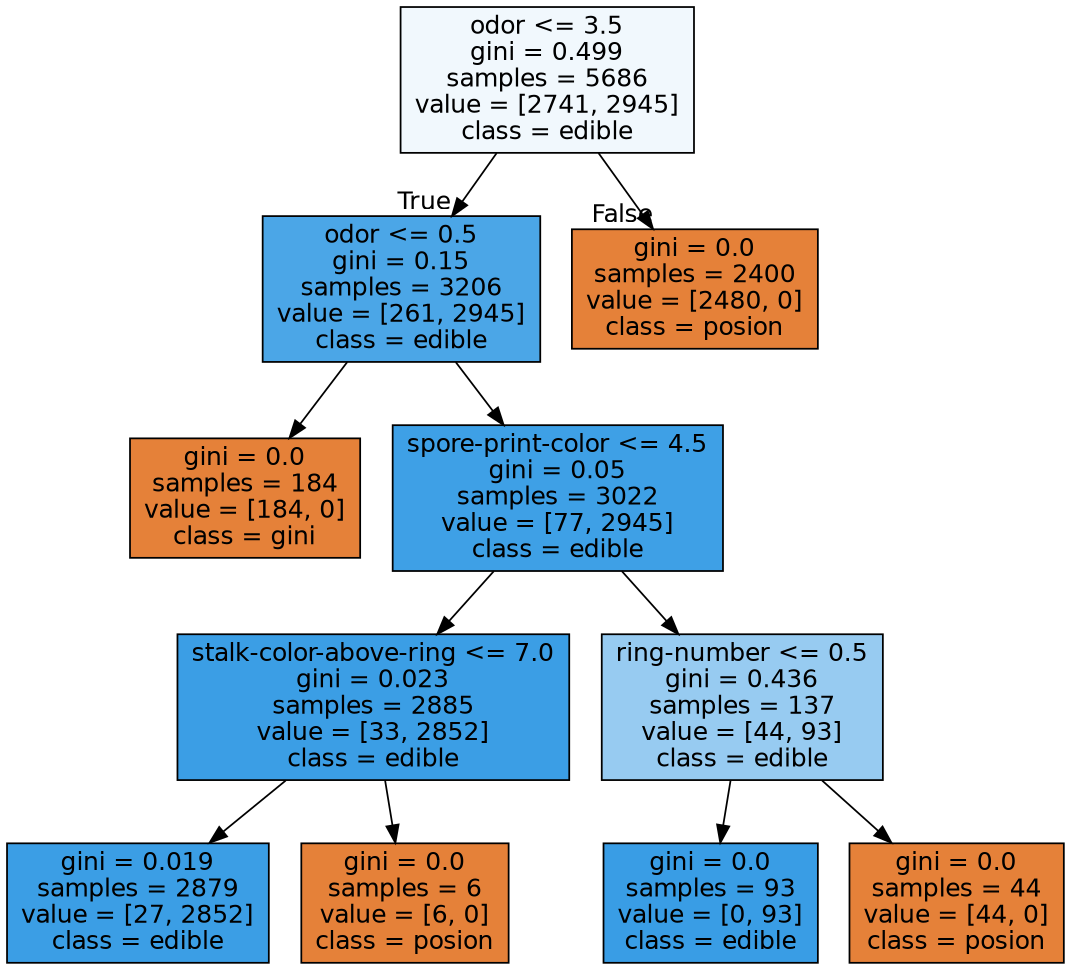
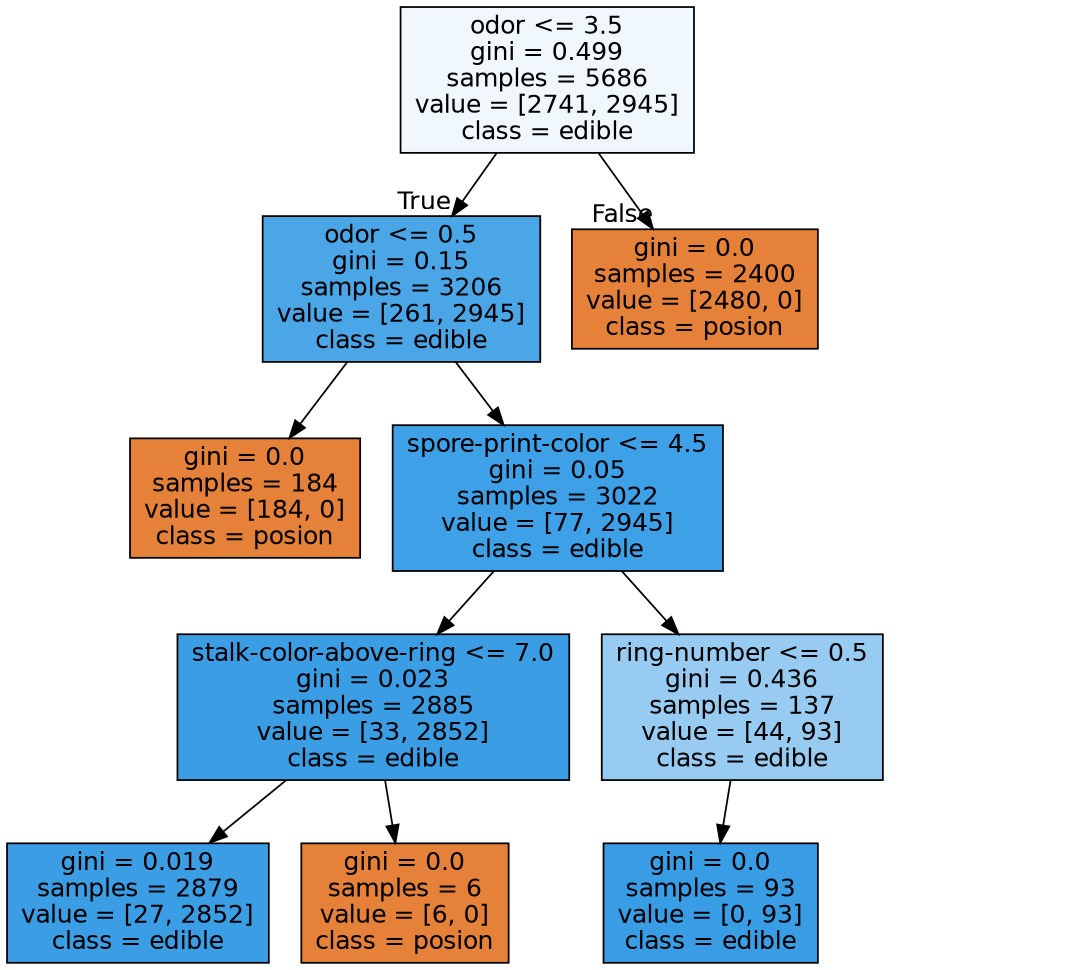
(245, 498) -> (245, 498)
(957, 903) -> none
